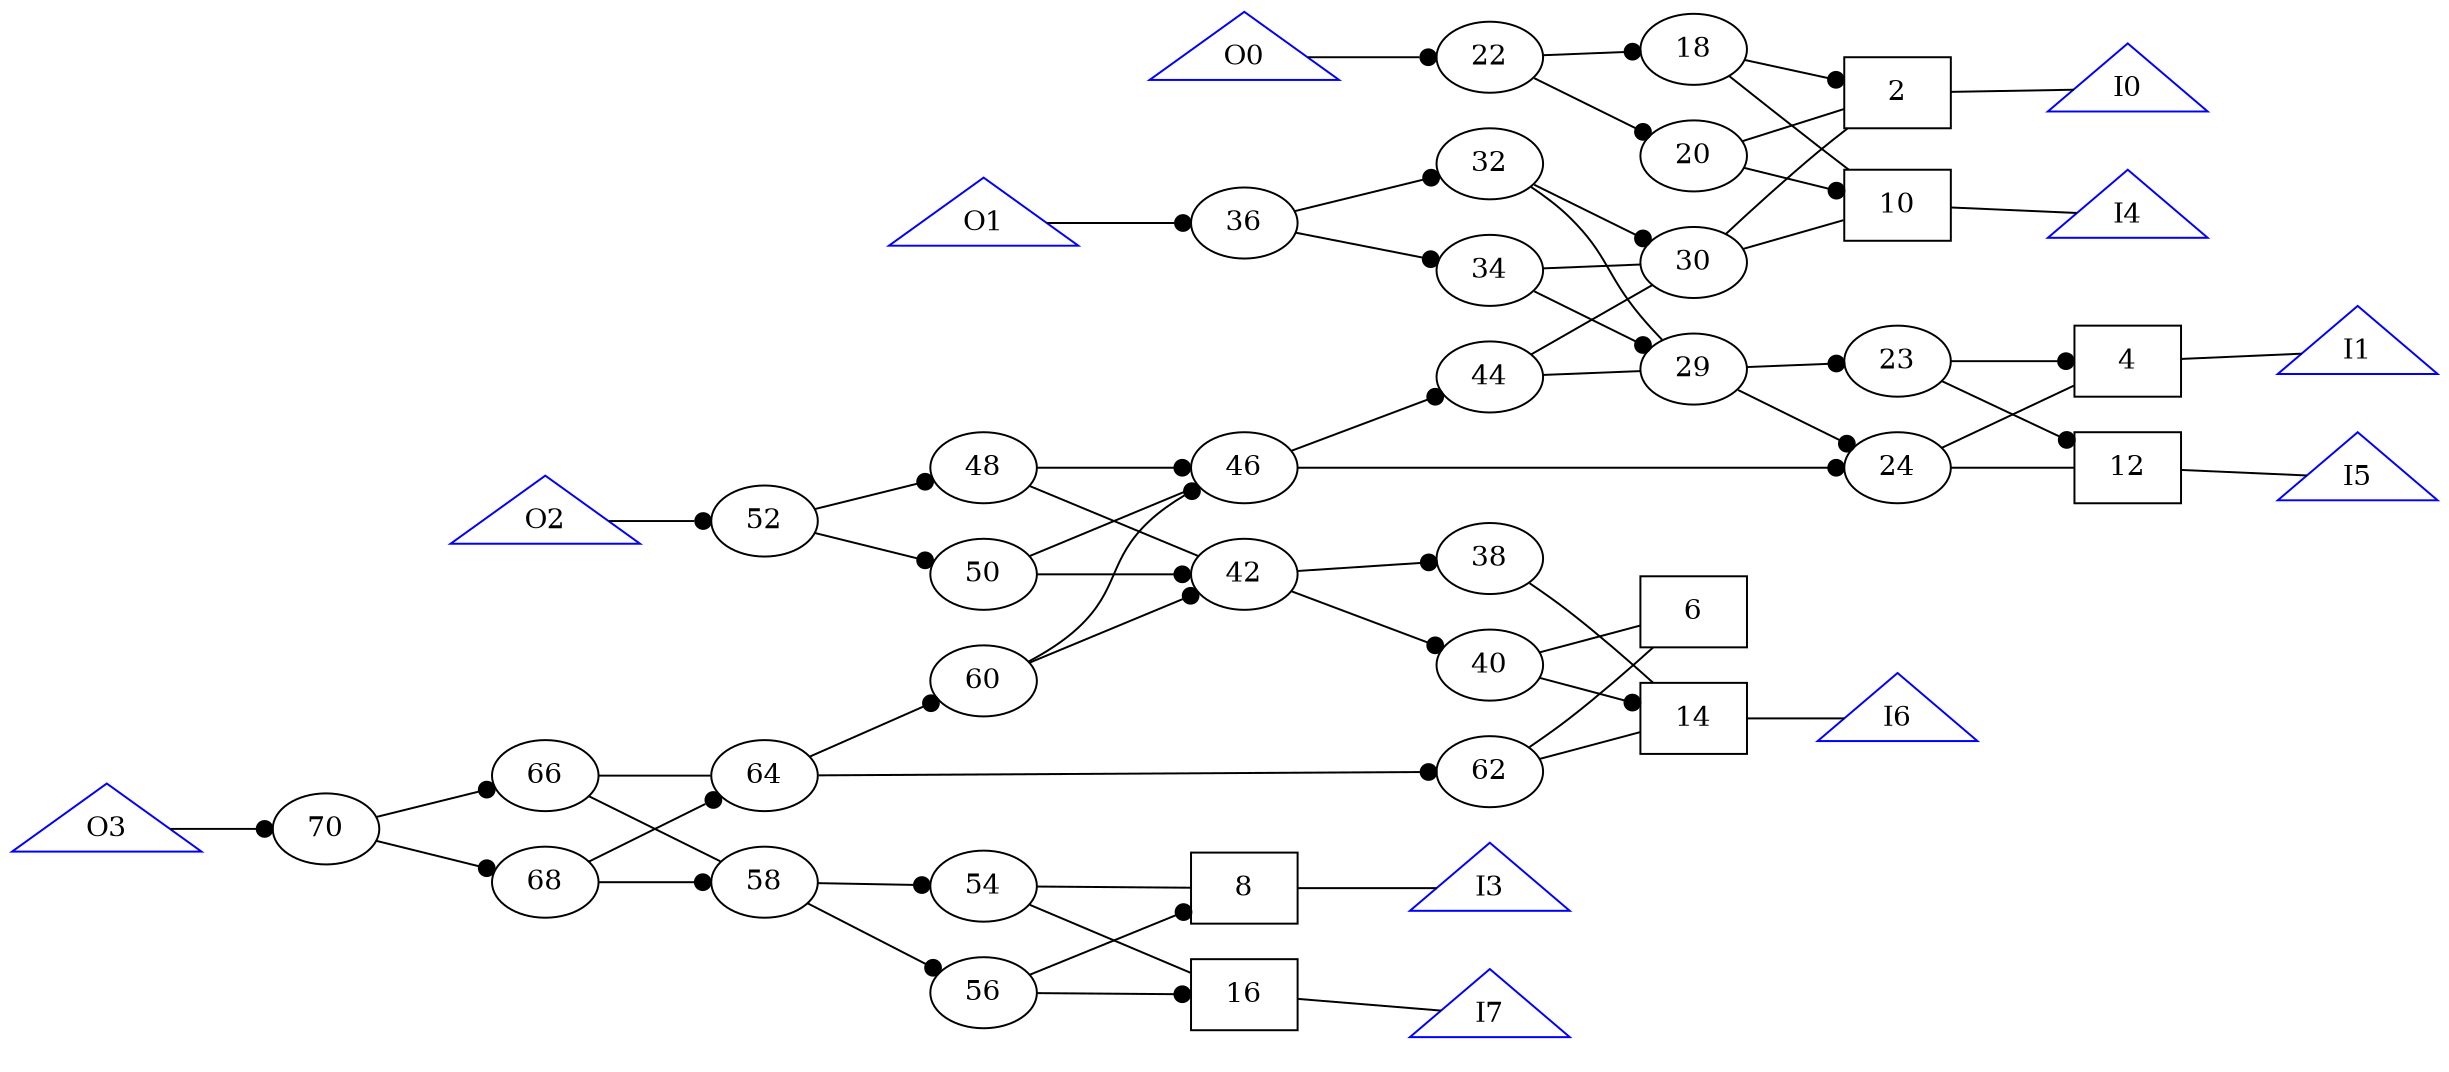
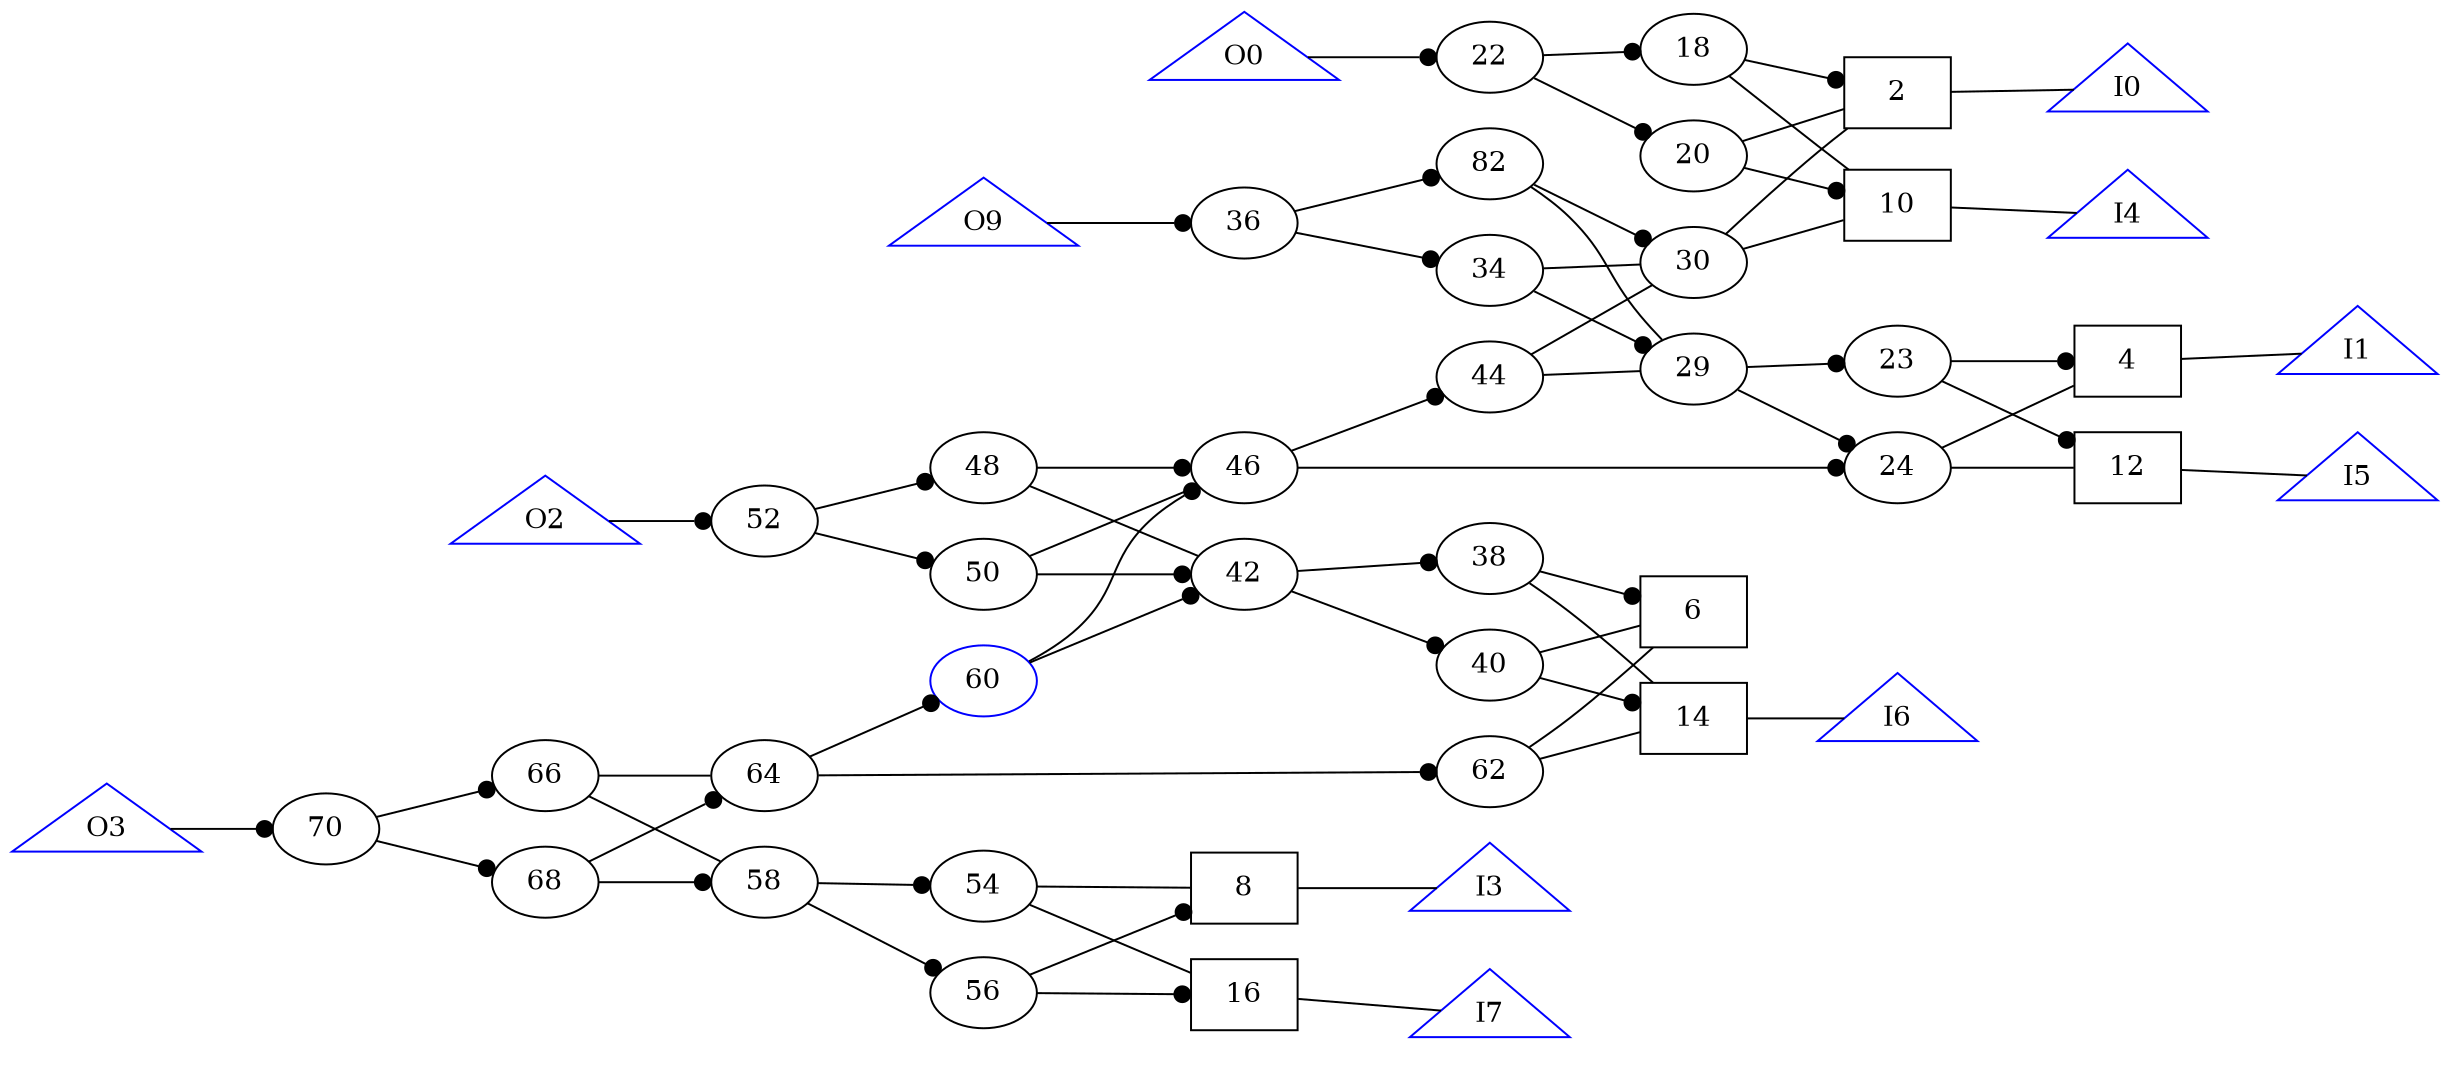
(1490, 164) -> (1490, 164)
(984, 223) -> (984, 223)
none -> (1582, 583)
(984, 681) -> (984, 681)
